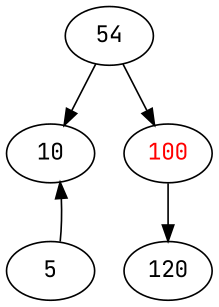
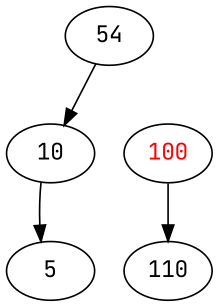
(135, 87) -> none
(62, 220) -> (40, 204)
(168, 271) -> (168, 271)
